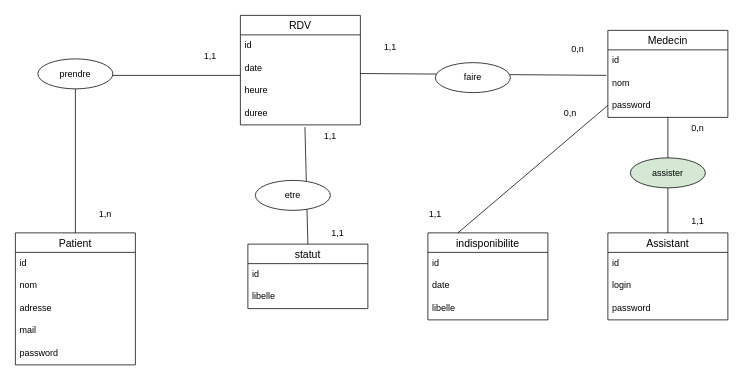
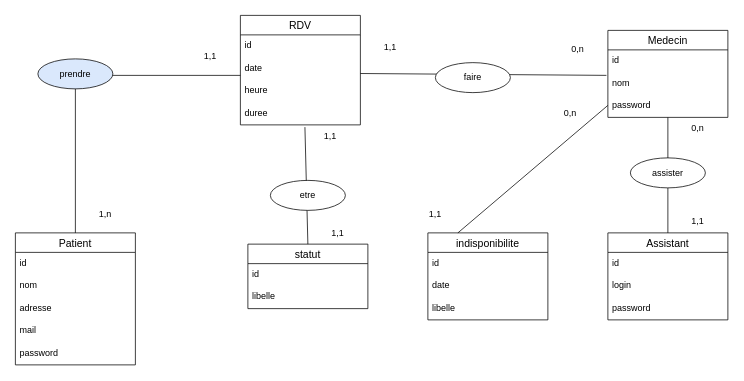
(75, 74) -> (75, 74)
(668, 173) -> (668, 173)
(293, 195) -> (308, 195)
